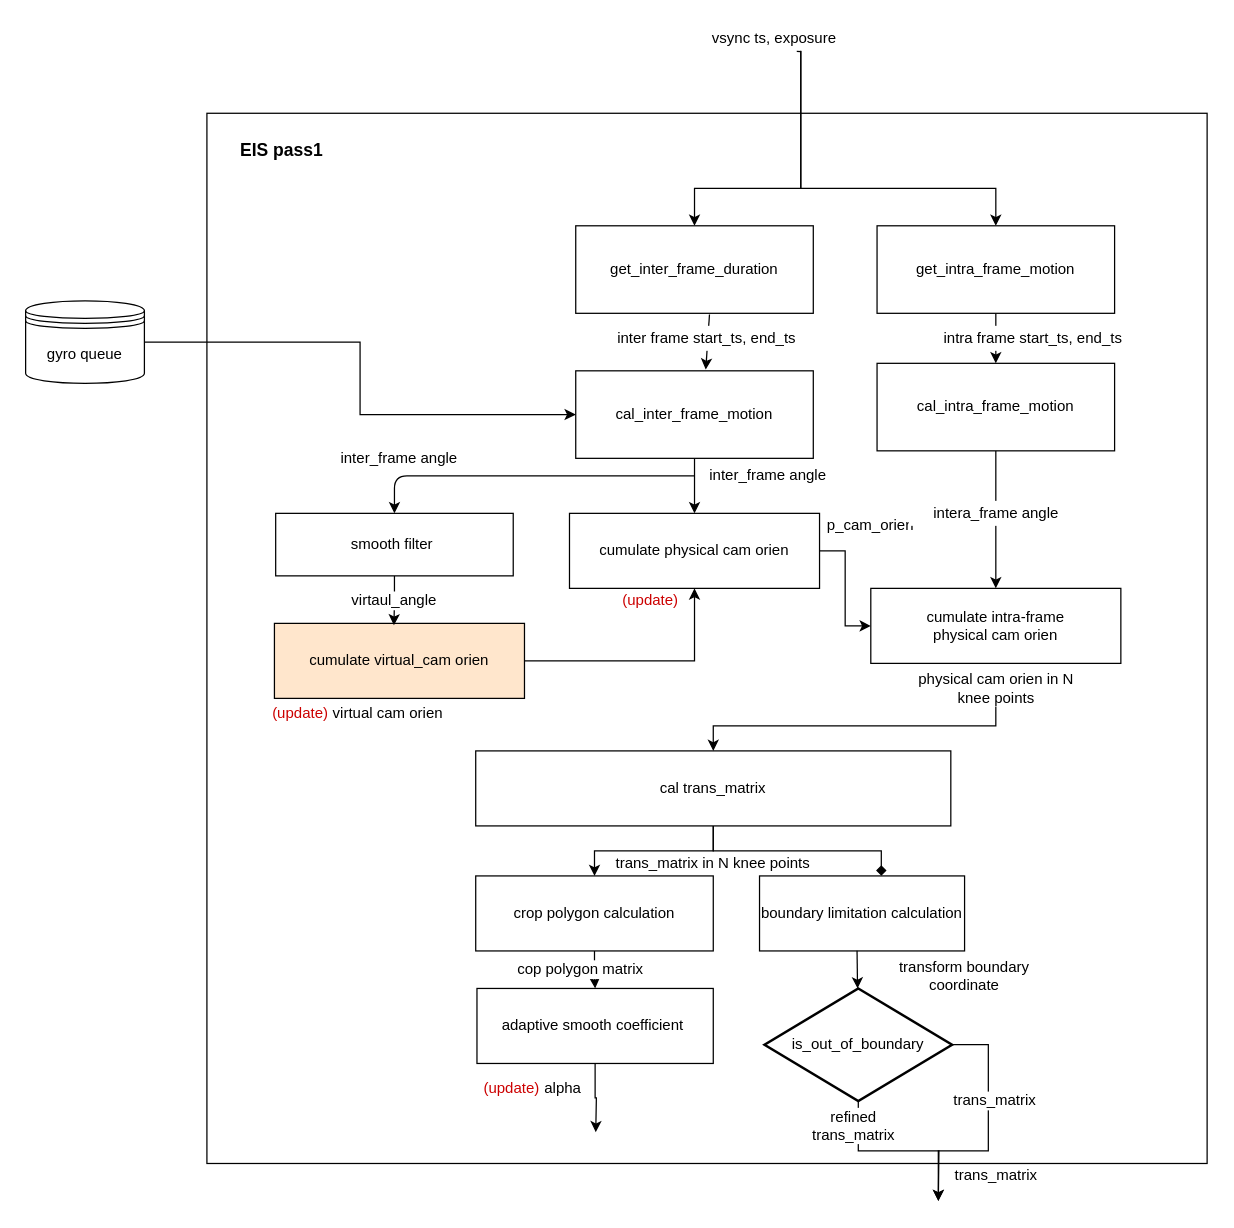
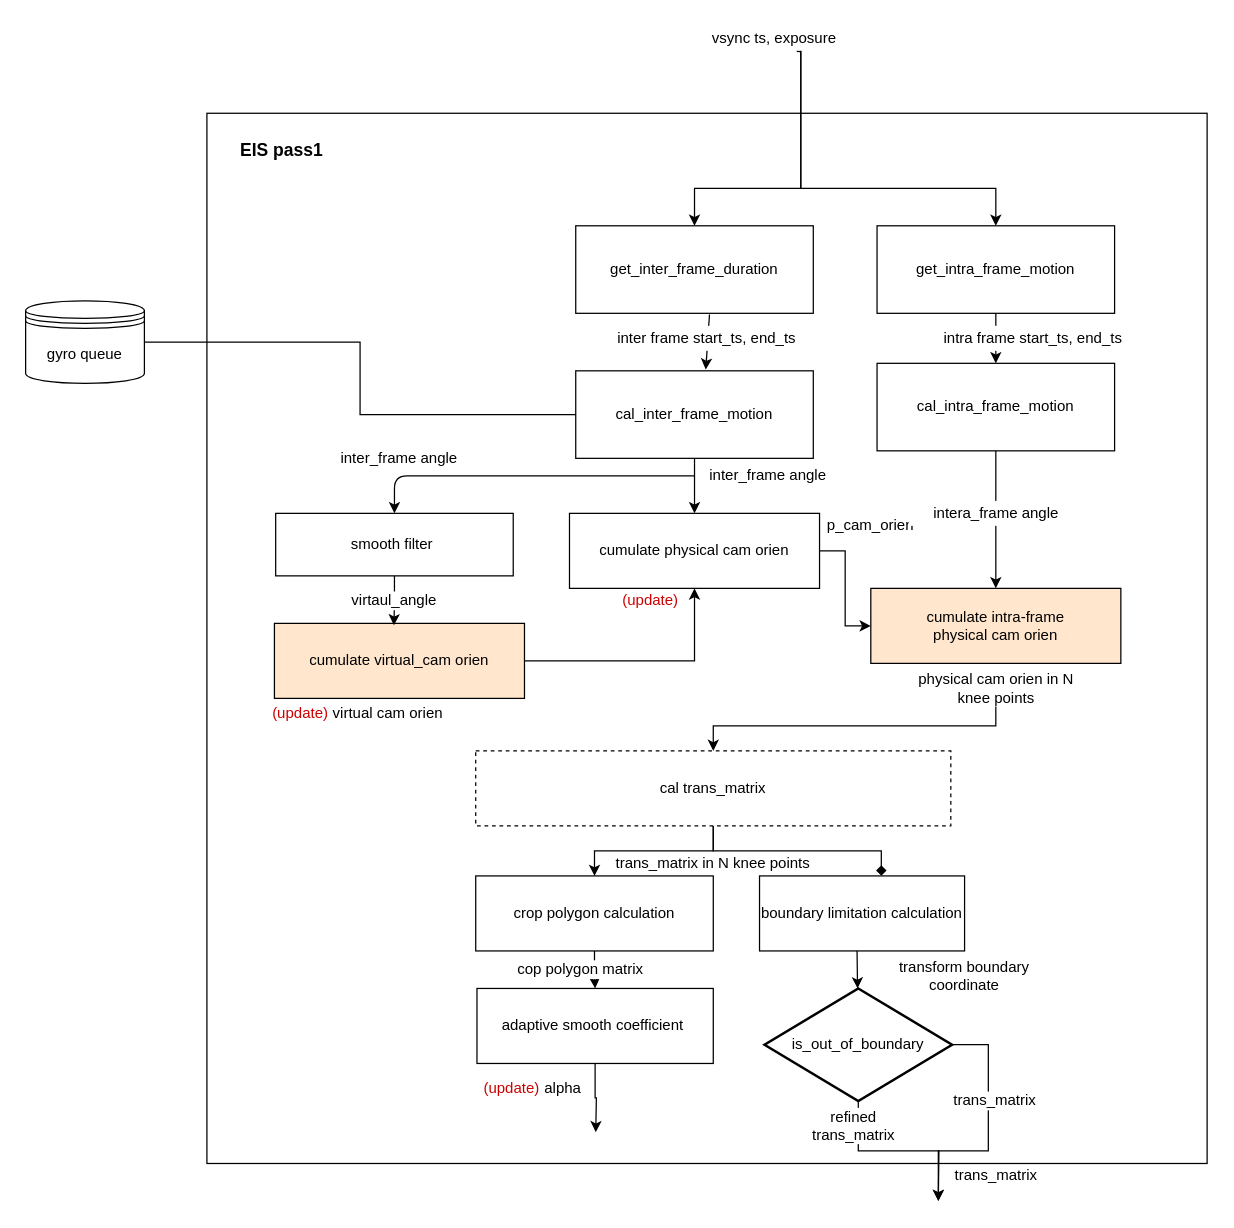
(566, 414) -> (569, 414)
(996, 626) -> (996, 626)
(713, 788) -> (713, 788)
